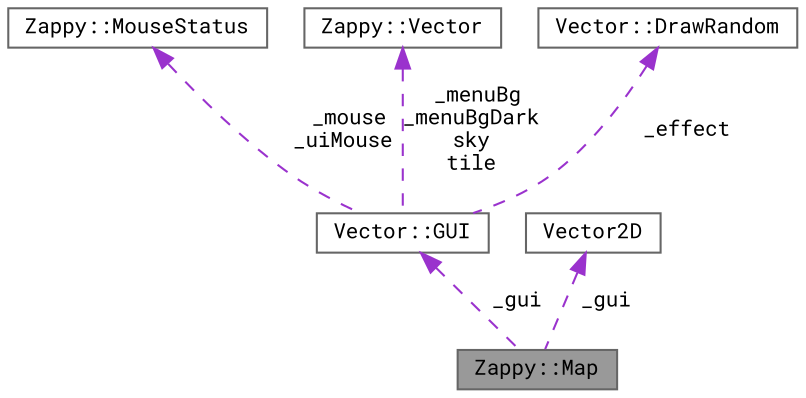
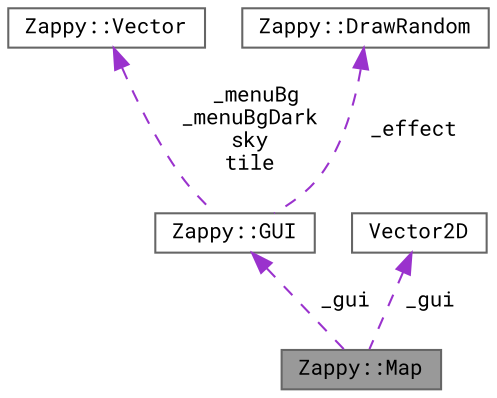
(138, 28) -> none
(668, 28) -> (366, 28)
(403, 233) -> (235, 233)
